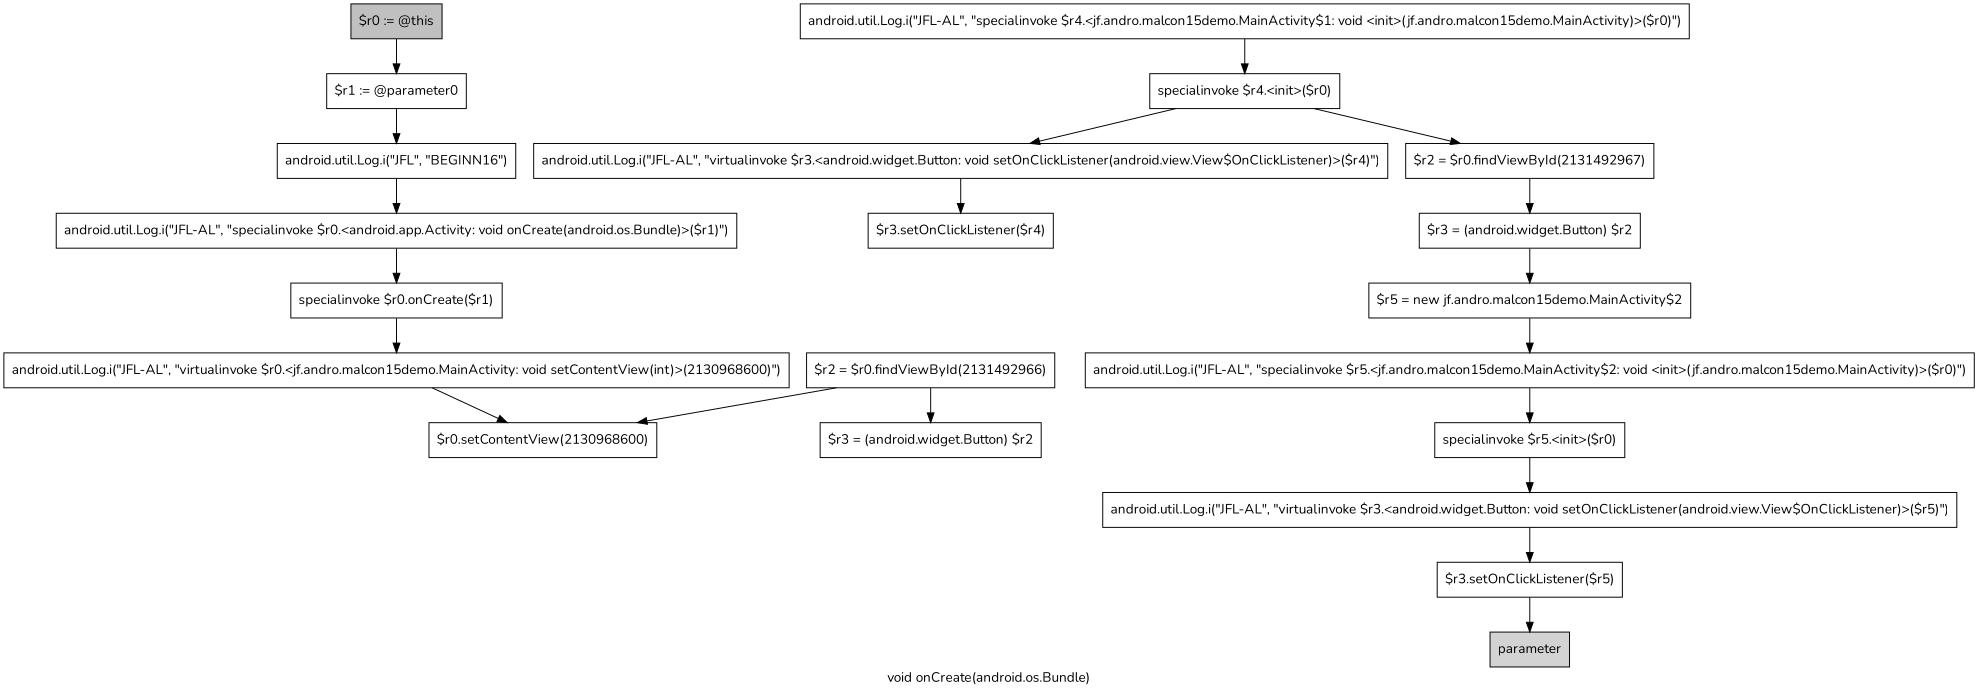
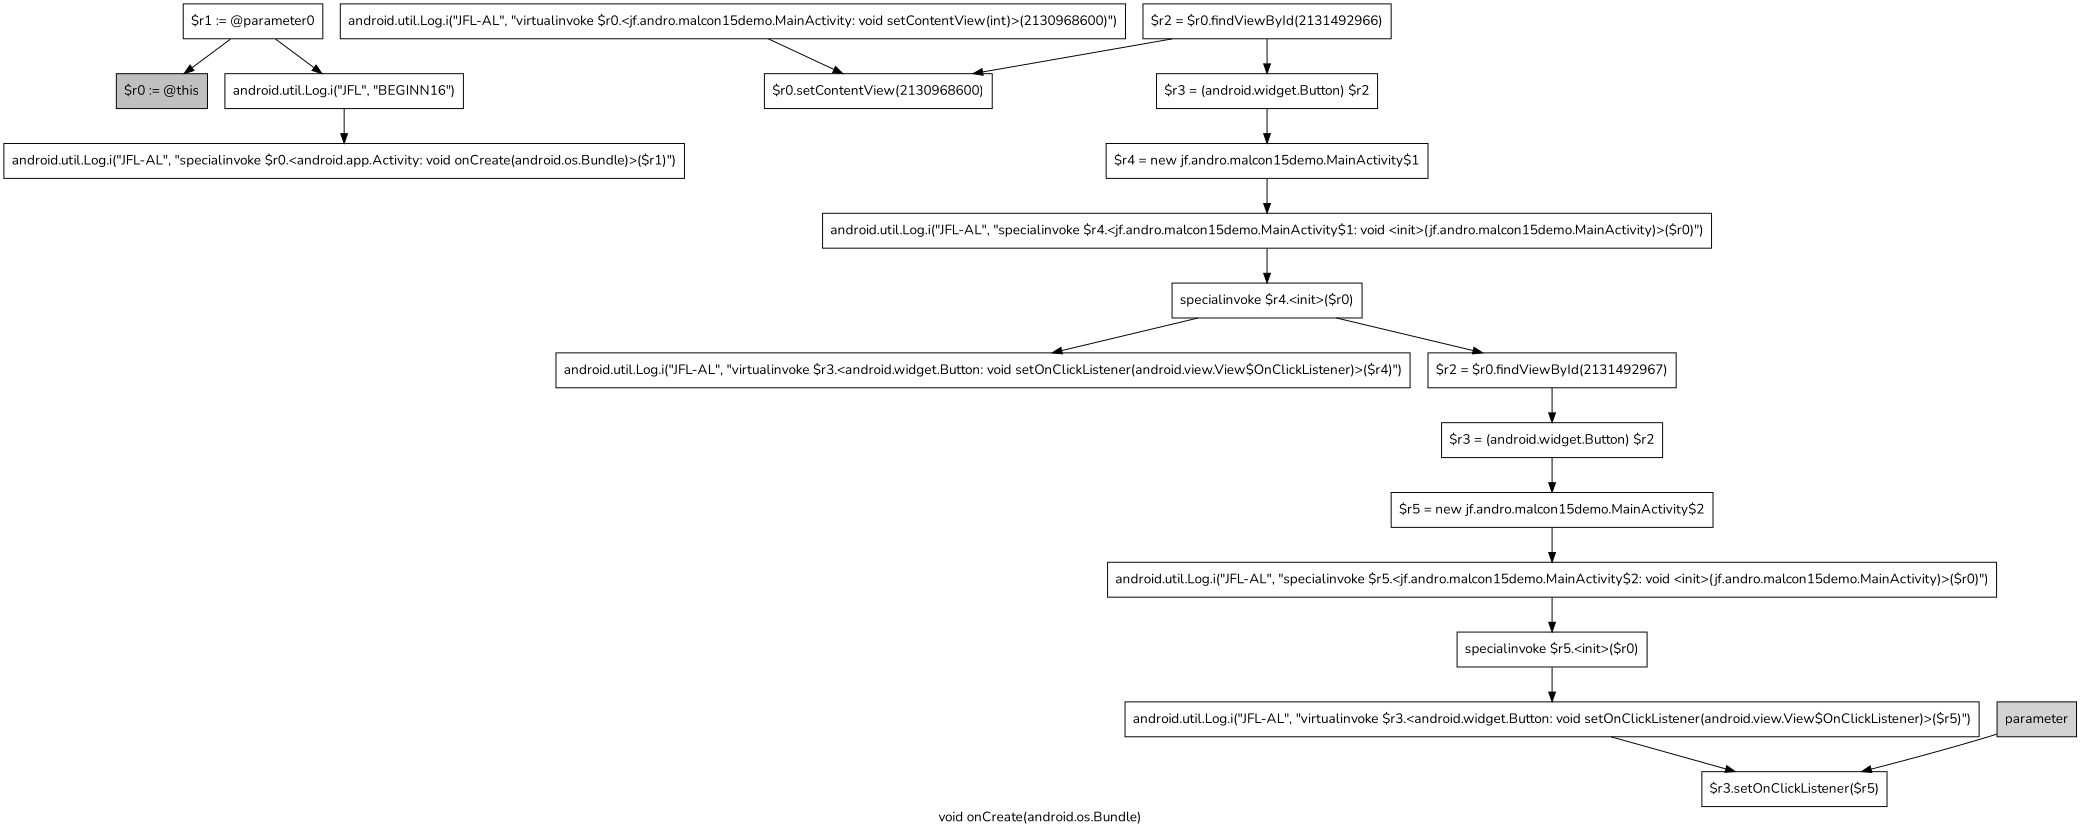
(397, 51) -> (211, 53)
none -> (1267, 161)
(961, 231) -> none
(397, 301) -> none
(1530, 610) -> (1934, 752)
